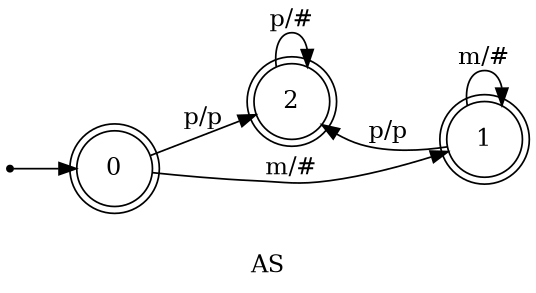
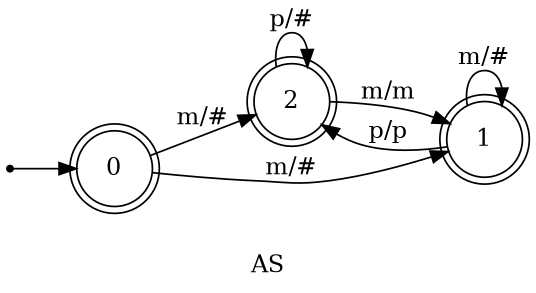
none -> (382, 106)
(203, 118) -> (203, 118)
